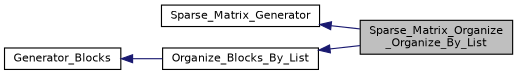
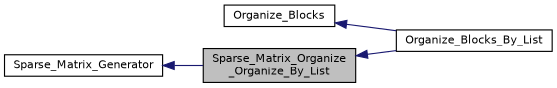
(345, 47) -> (382, 52)
(63, 59) -> (279, 16)
